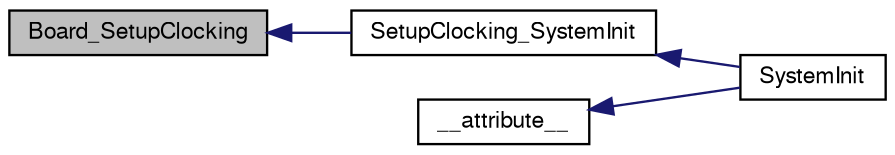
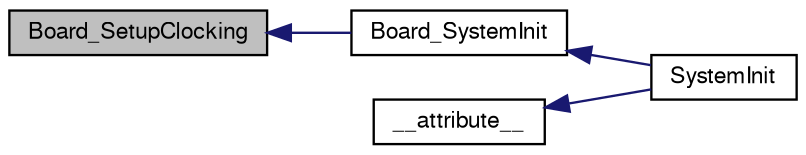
(504, 33) -> (459, 33)
